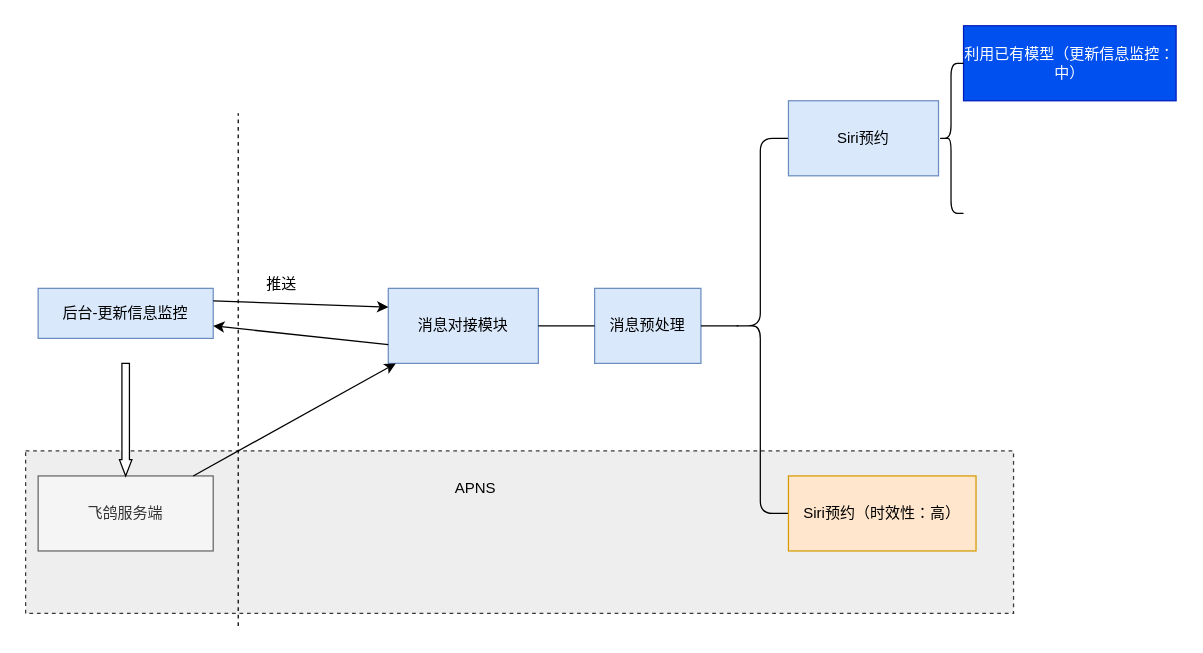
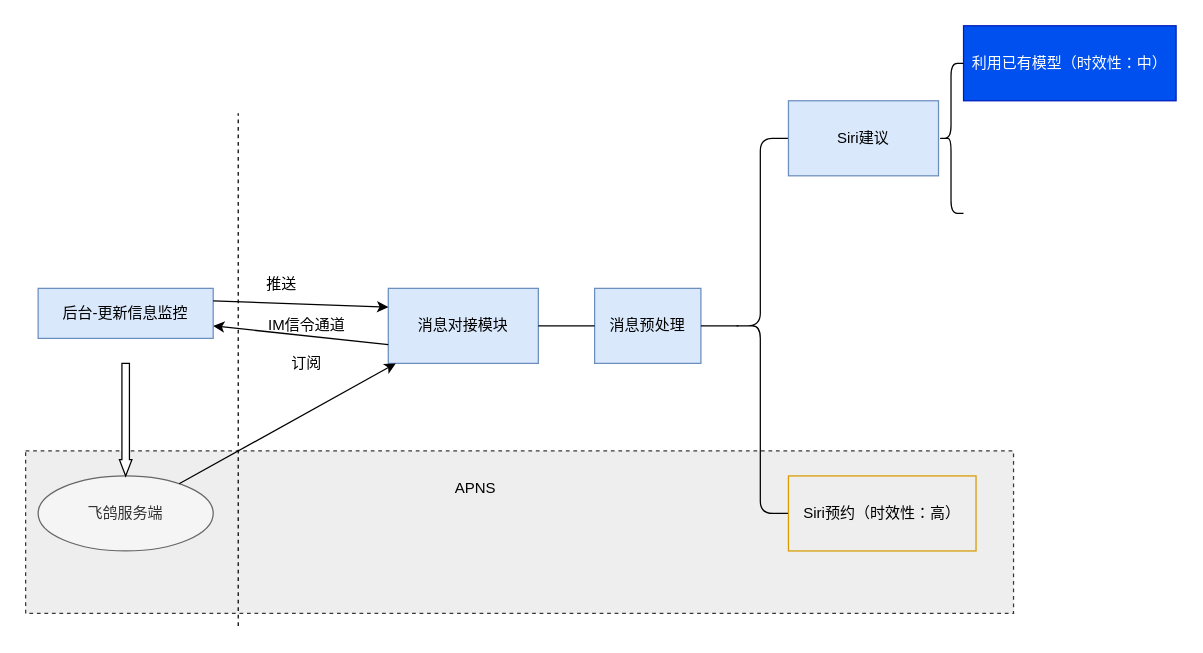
(1069, 63) -> (1069, 63)
(863, 138) -> (863, 138)
none -> (307, 326)
none -> (307, 363)
(126, 513) -> (126, 513)
(882, 513) -> (882, 513)
